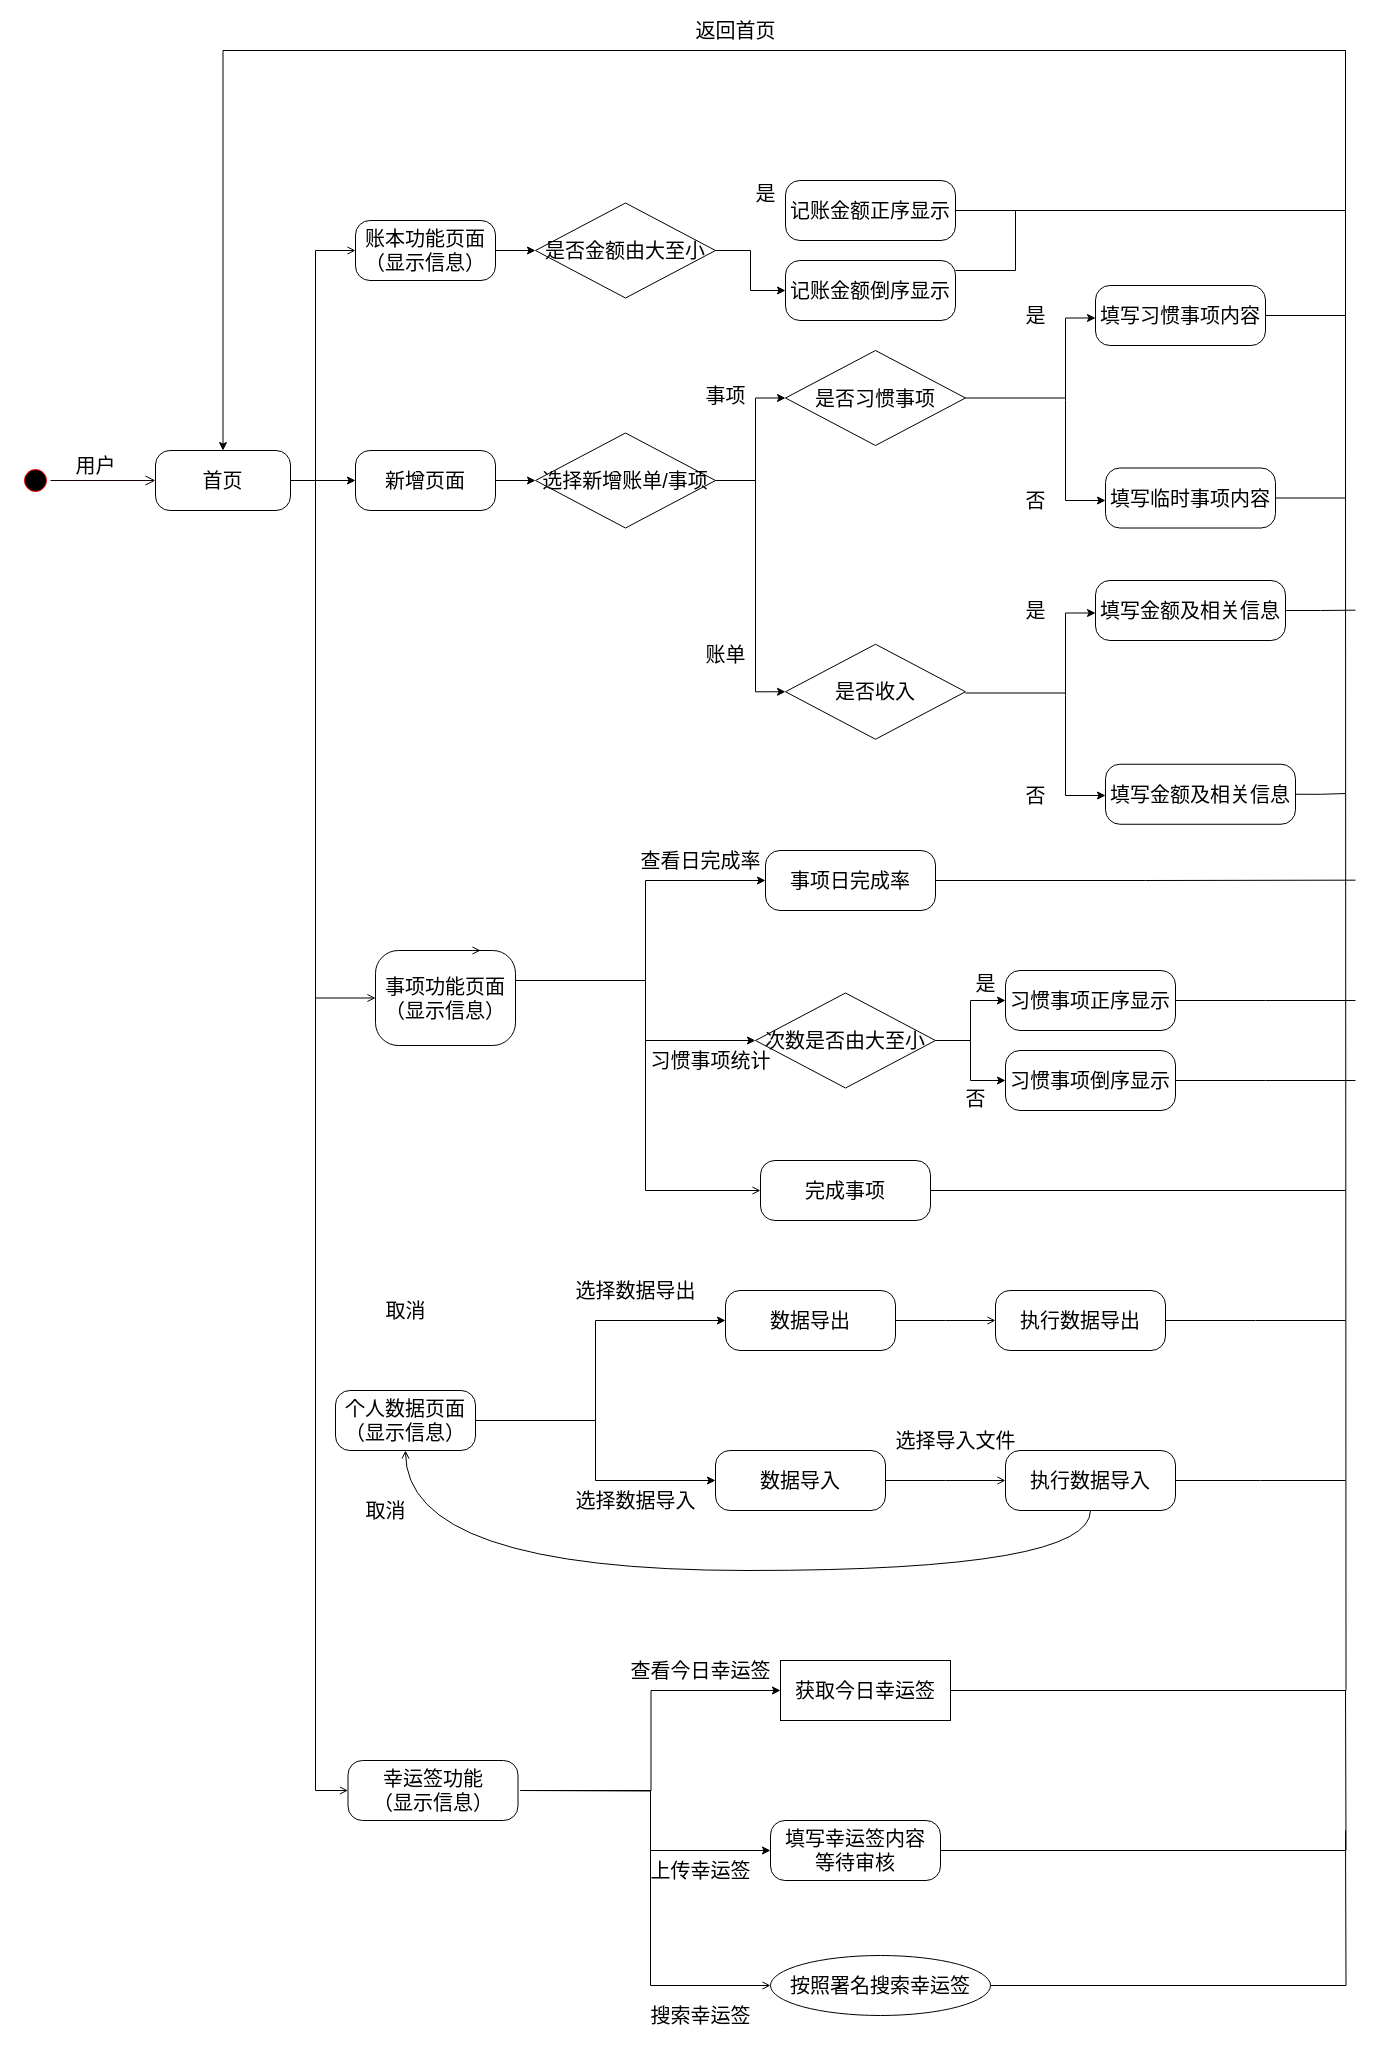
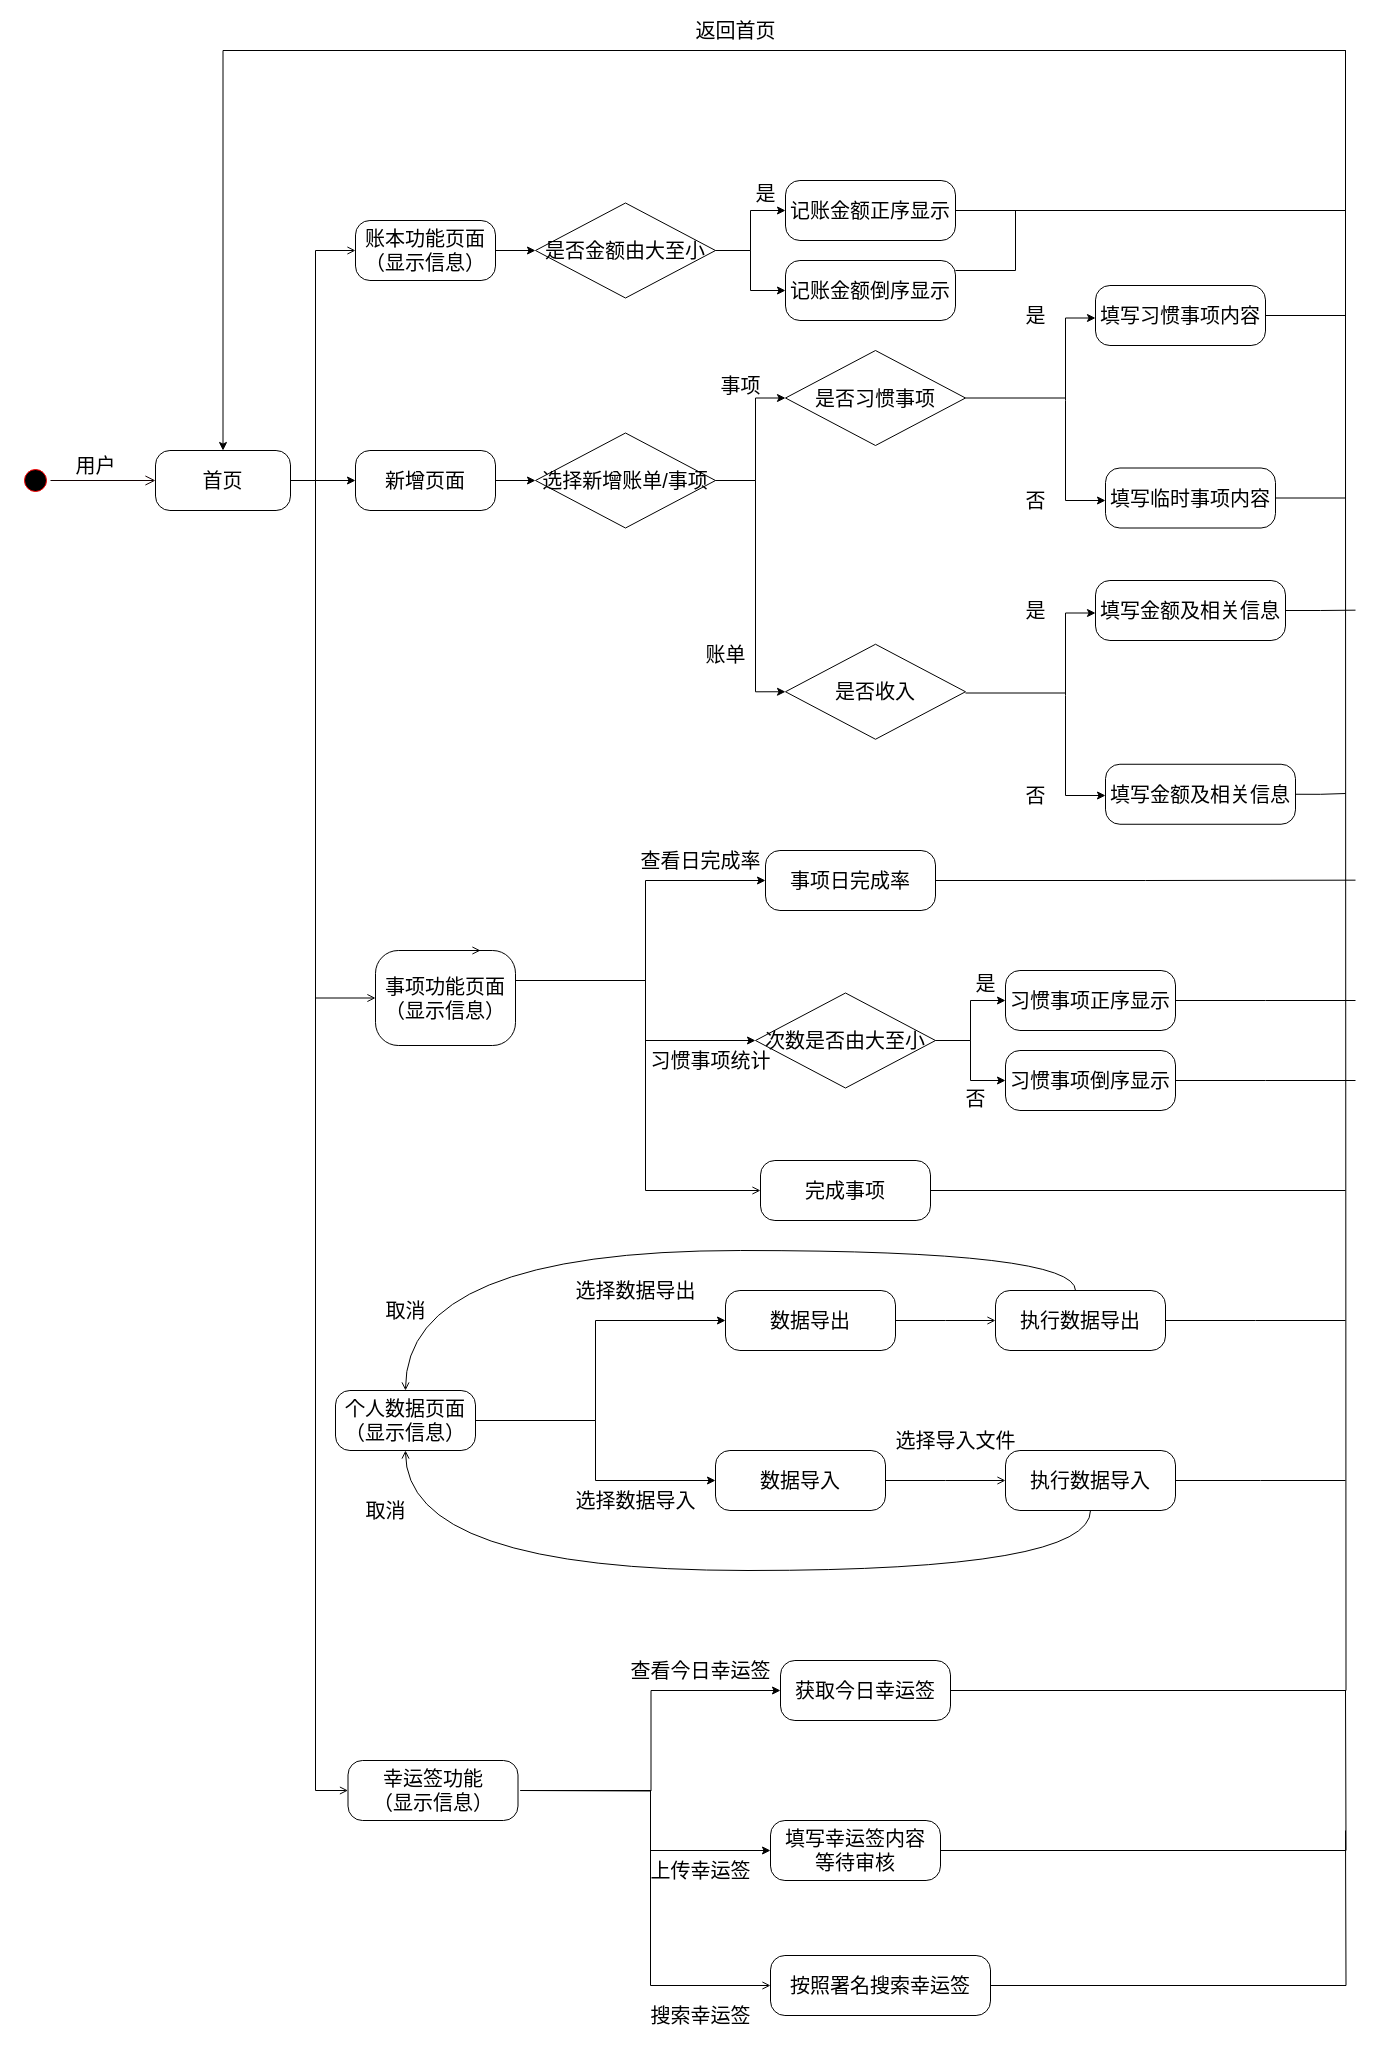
none -> (751, 216)
(726, 396) -> (741, 386)
none -> (715, 1251)
(866, 1691) -> (866, 1691)
(881, 1986) -> (881, 1986)
